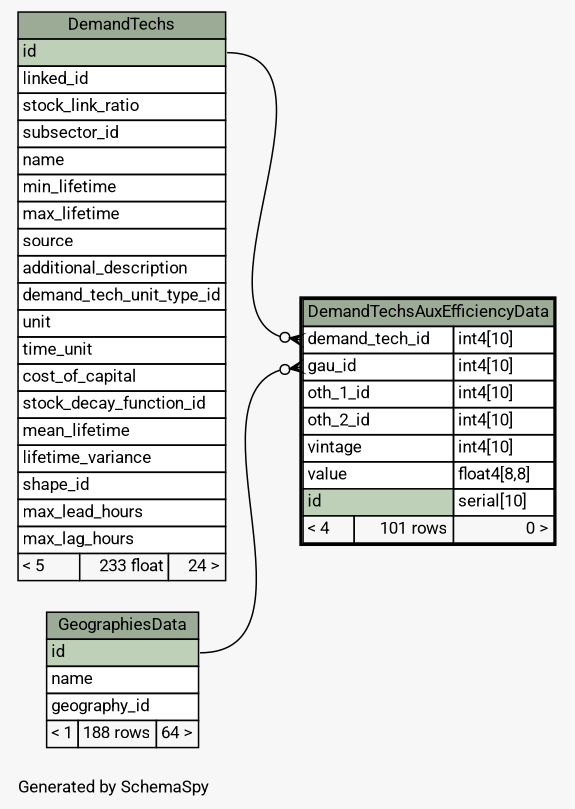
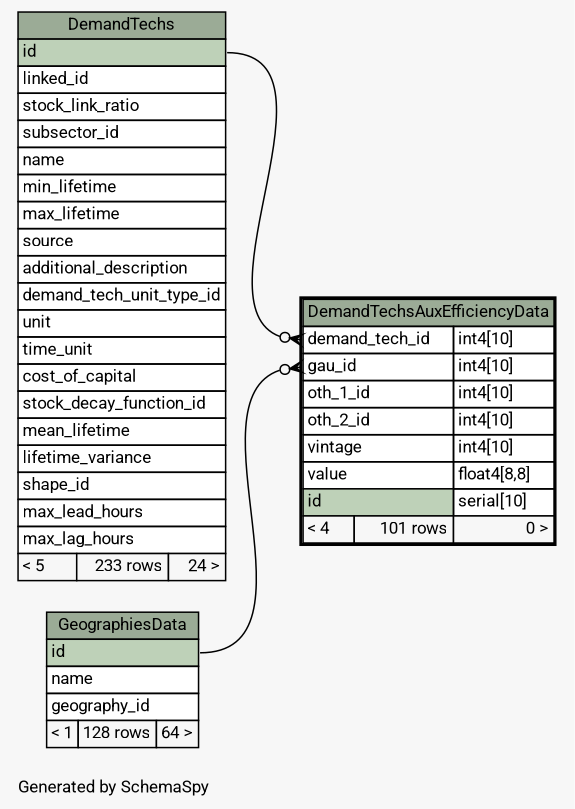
(132, 566) -> (129, 566)
(117, 733) -> (117, 733)
